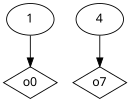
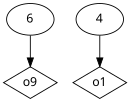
(30, 19) -> (30, 19)
(30, 83) -> (30, 83)
(100, 83) -> (100, 83)
